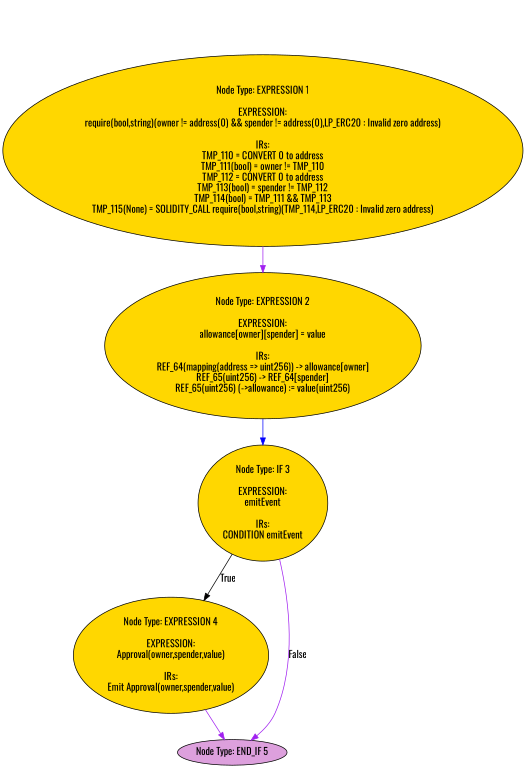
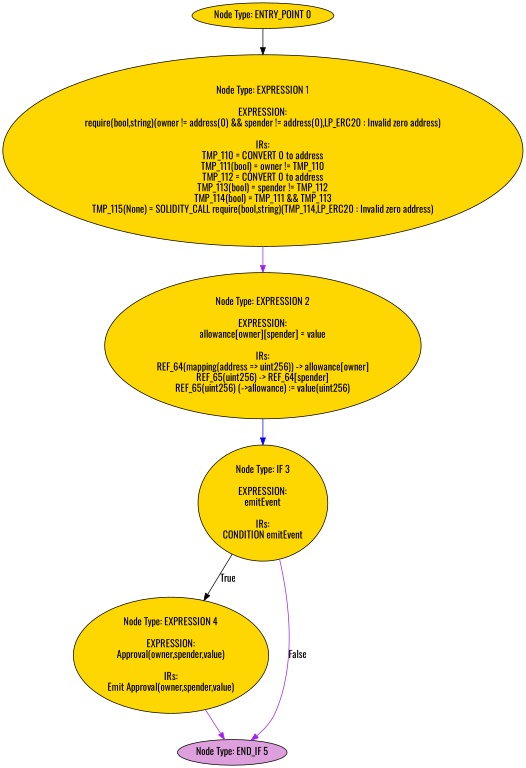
none -> (263, 16)
